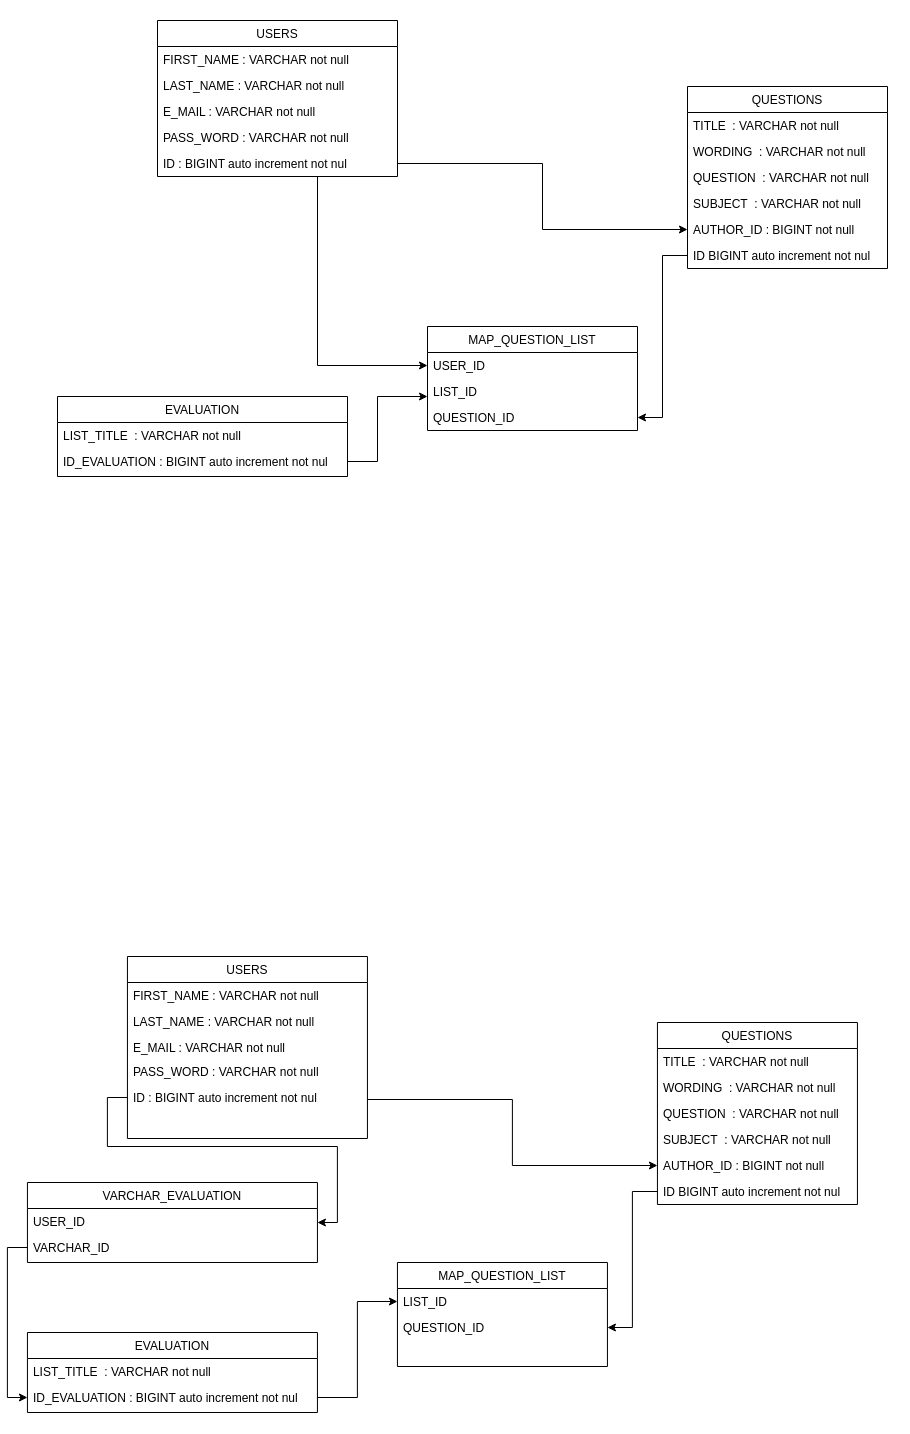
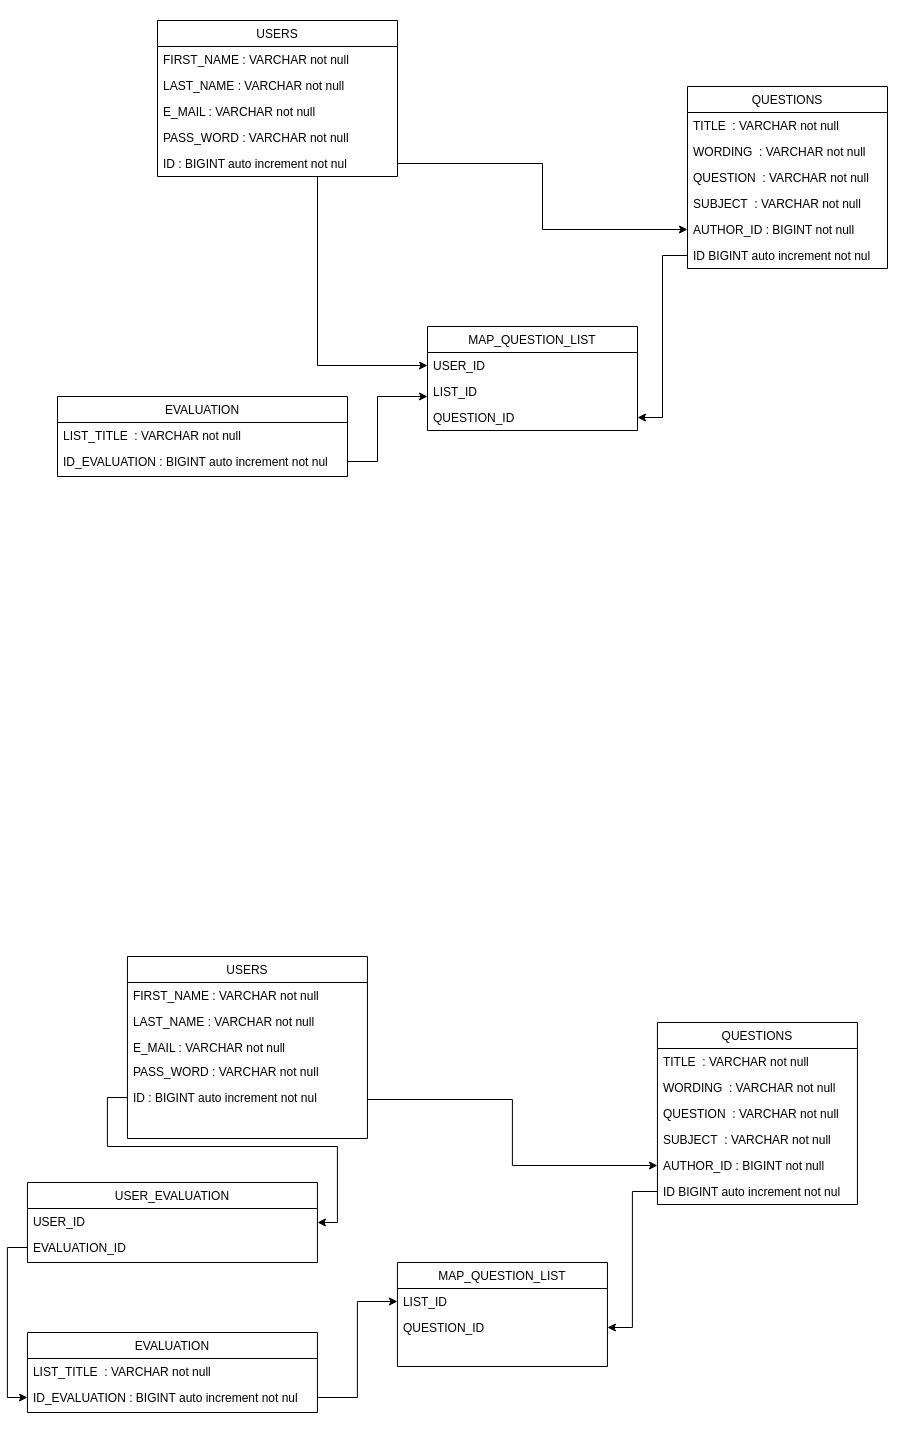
(172, 1196) -> (172, 1196)
(67, 1248) -> (77, 1248)
